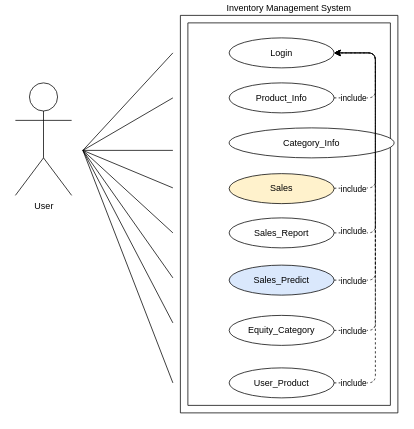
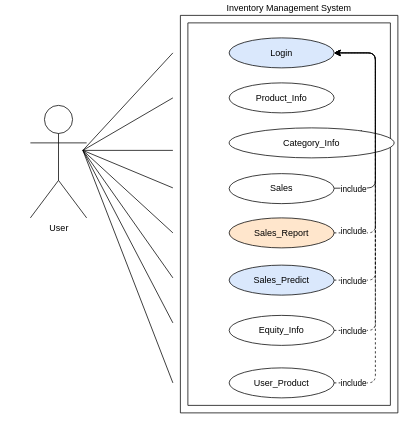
(282, 53) -> (282, 53)
(353, 98) -> none
(44, 139) -> (59, 162)
none -> (377, 141)
(369, 188) -> (369, 188)
(282, 189) -> (282, 189)
(282, 233) -> (282, 233)
(282, 330) -> (282, 330)
